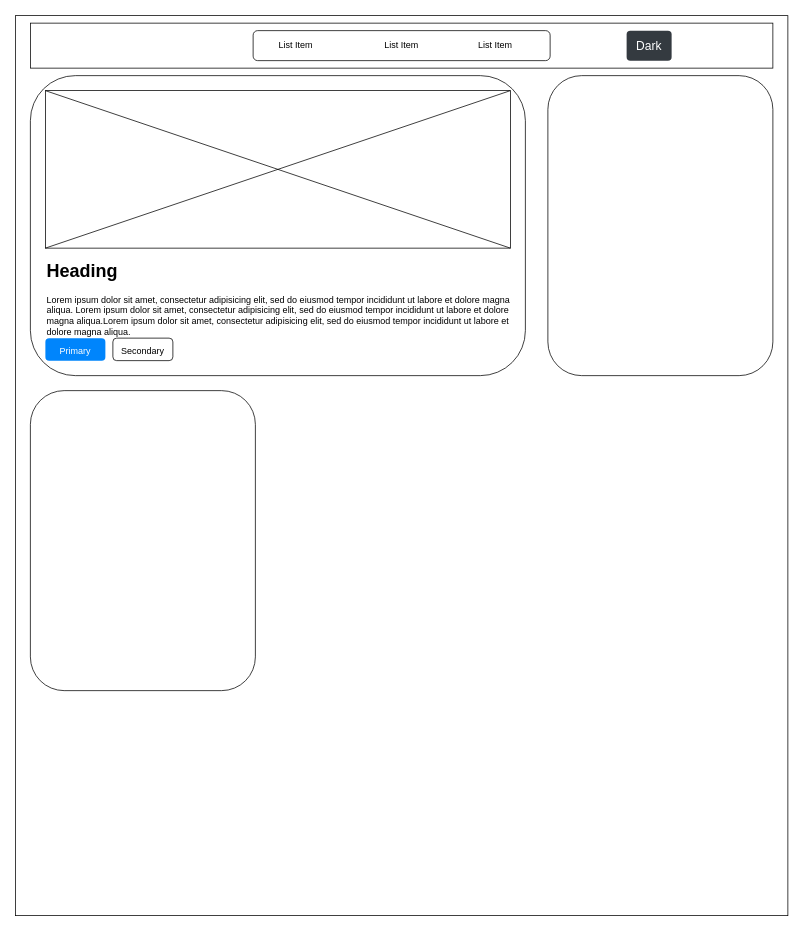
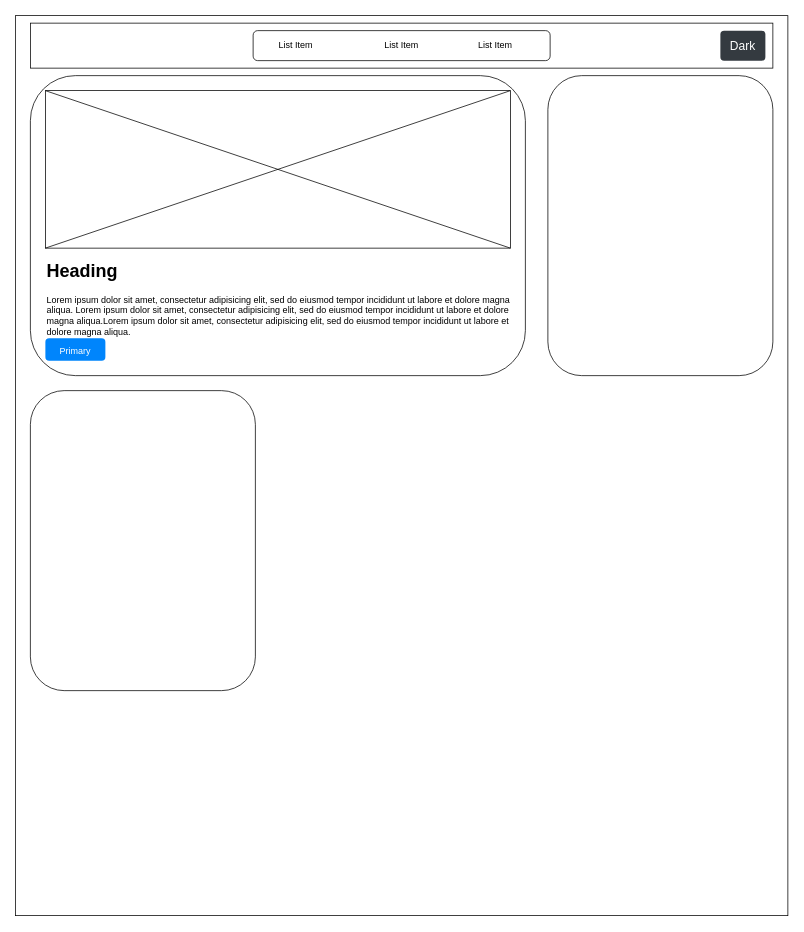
(649, 45) -> (743, 45)
(143, 349) -> none
